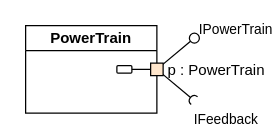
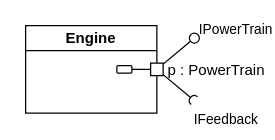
(91, 38) -> (91, 38)
(157, 69) -> (157, 69)
